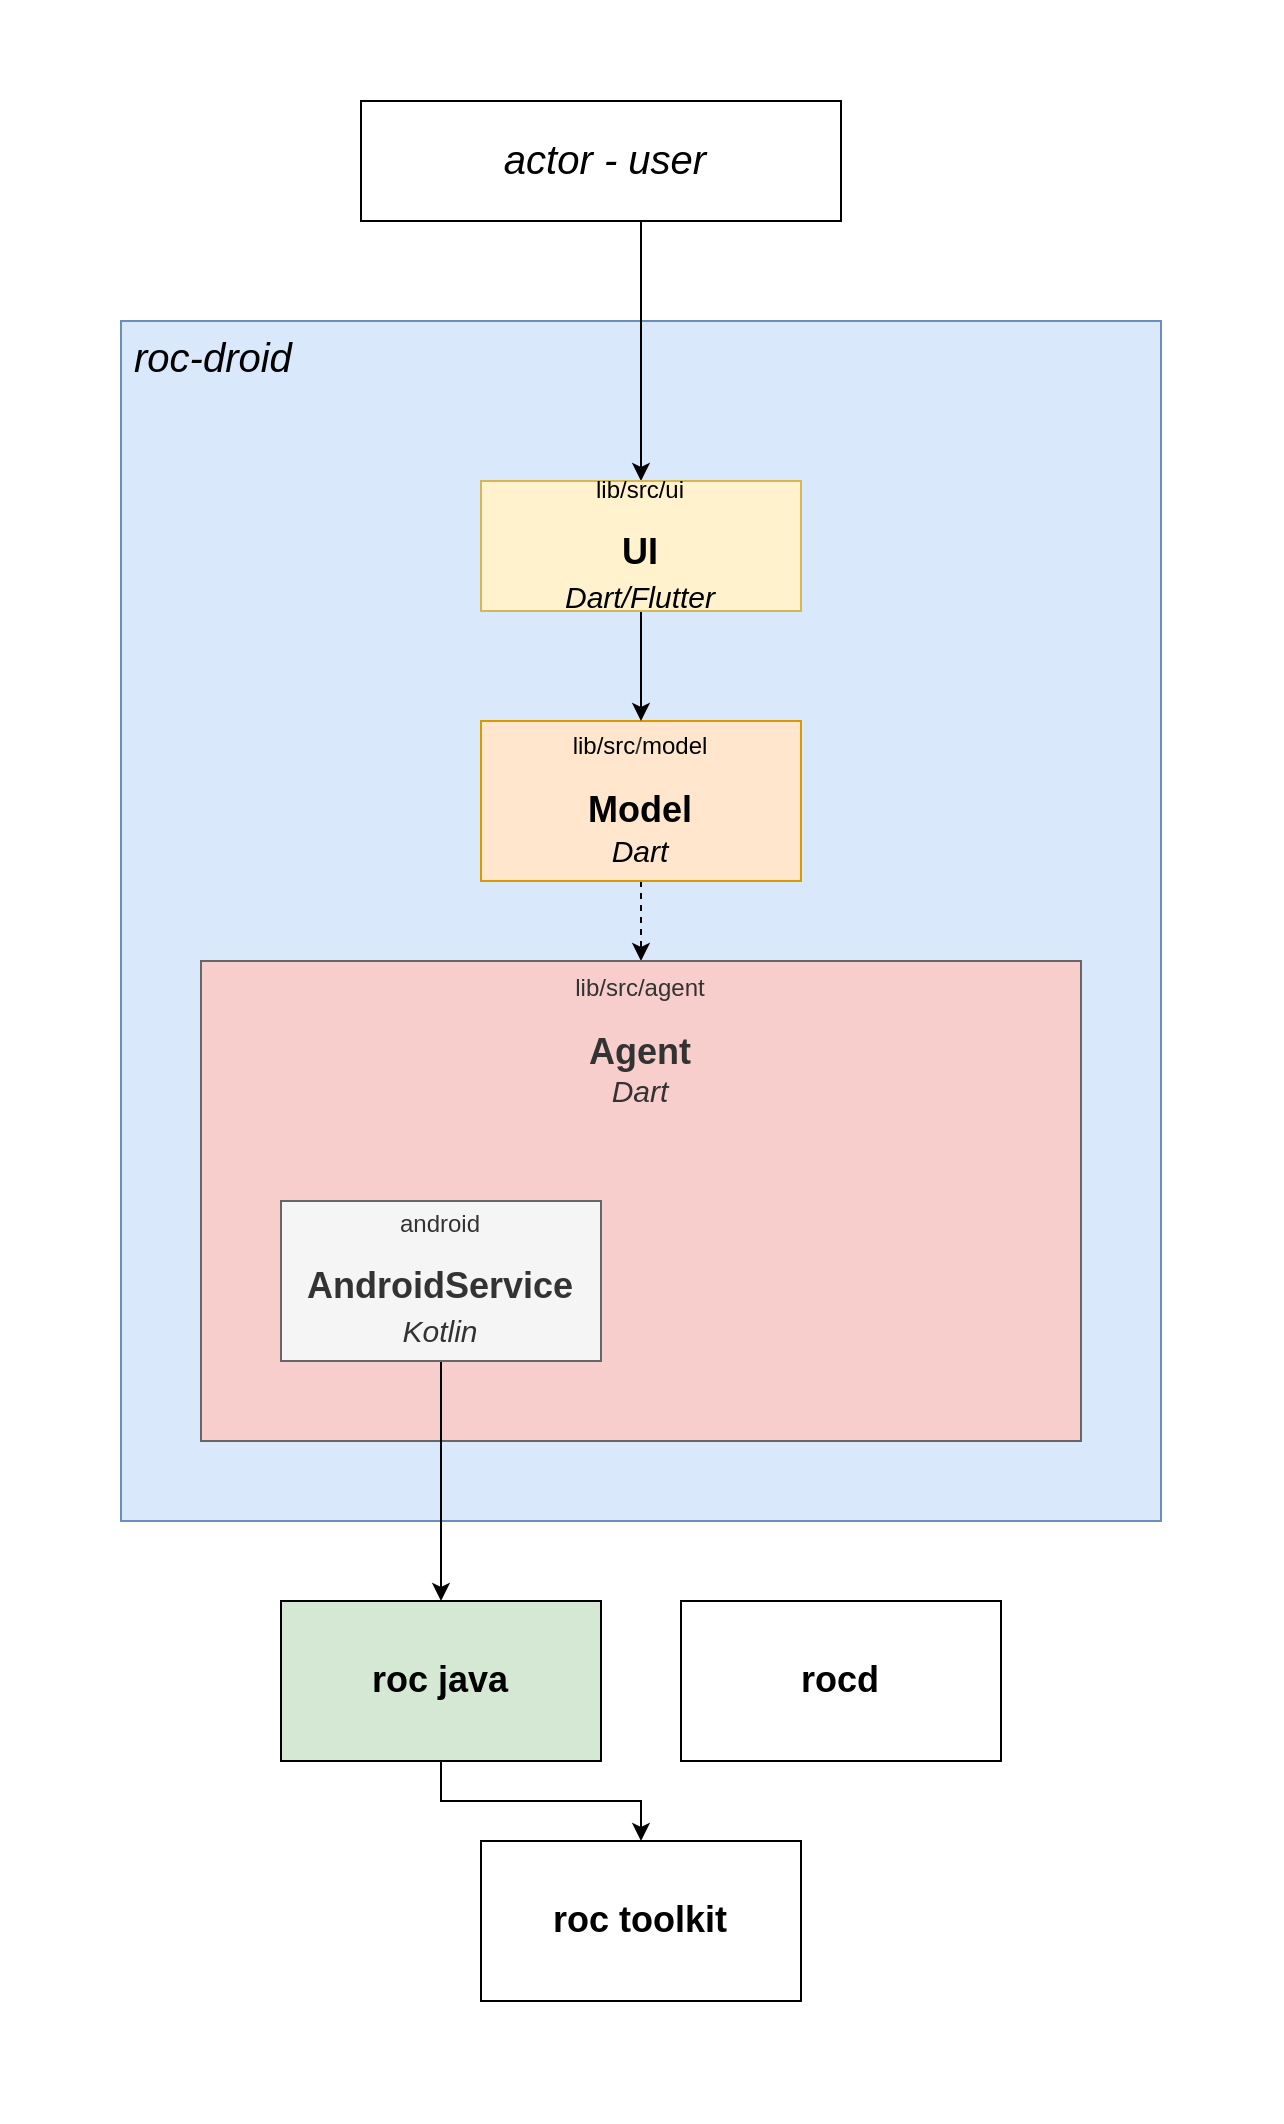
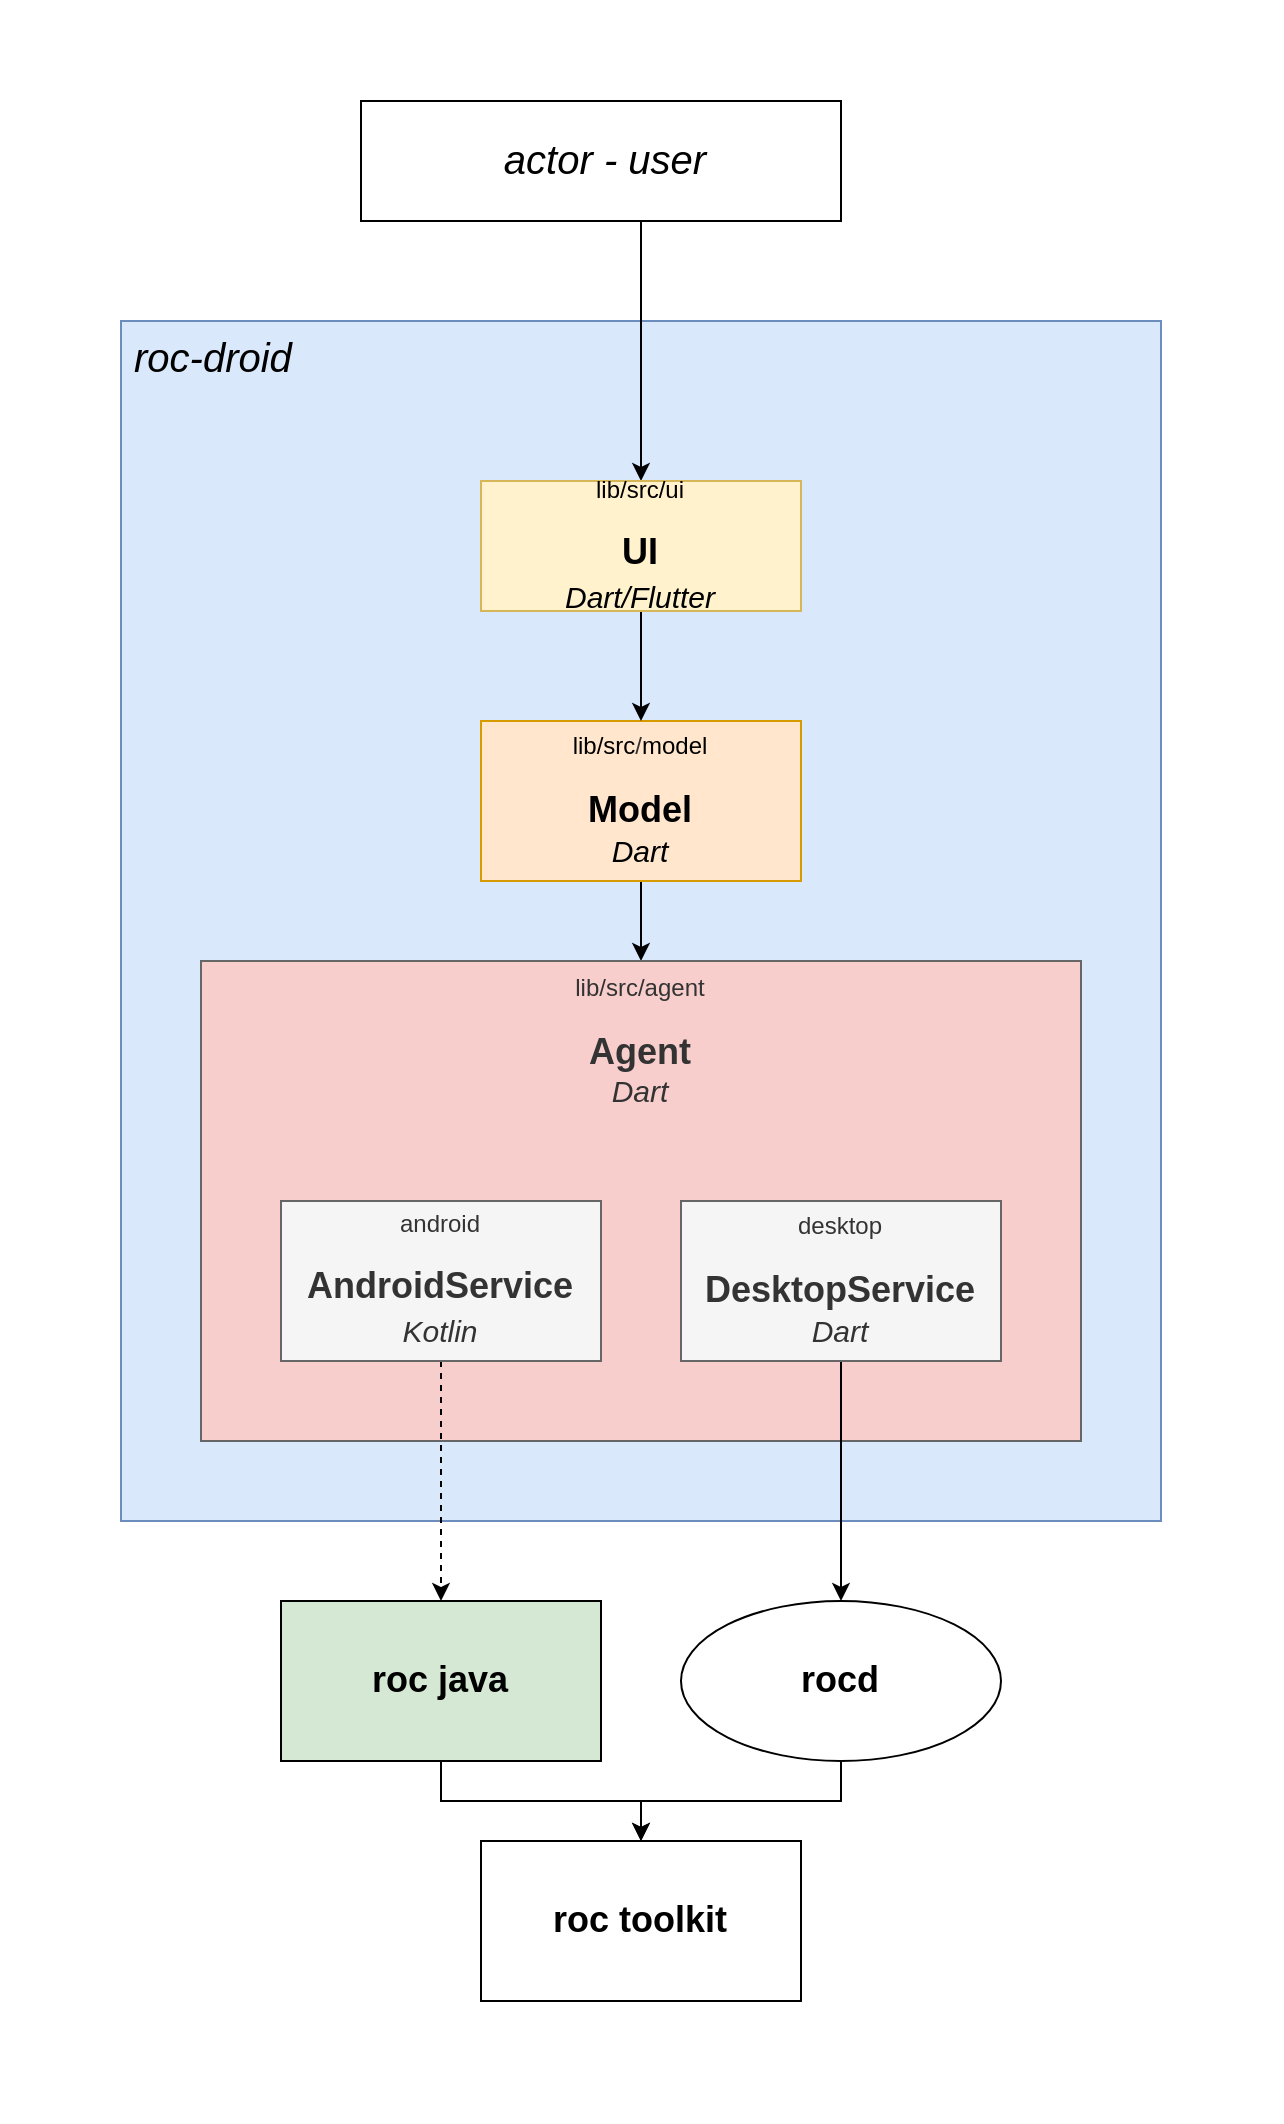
(641, 913) -> (641, 913)
none -> (841, 1281)
none -> (841, 1474)
(441, 1476) -> (441, 1476)
(841, 1681) -> (841, 1681)
none -> (763, 1801)
